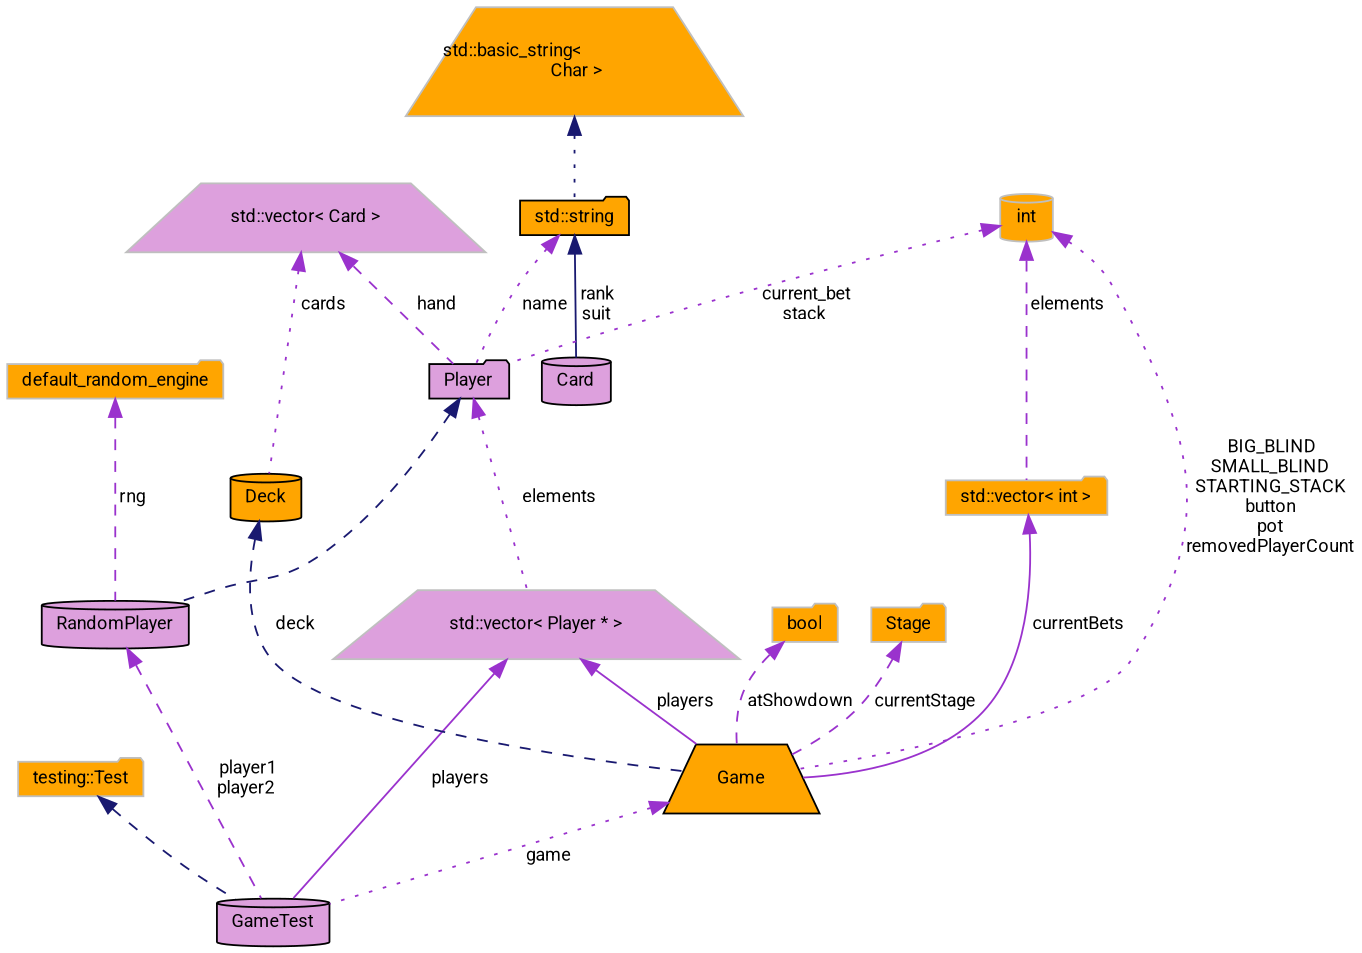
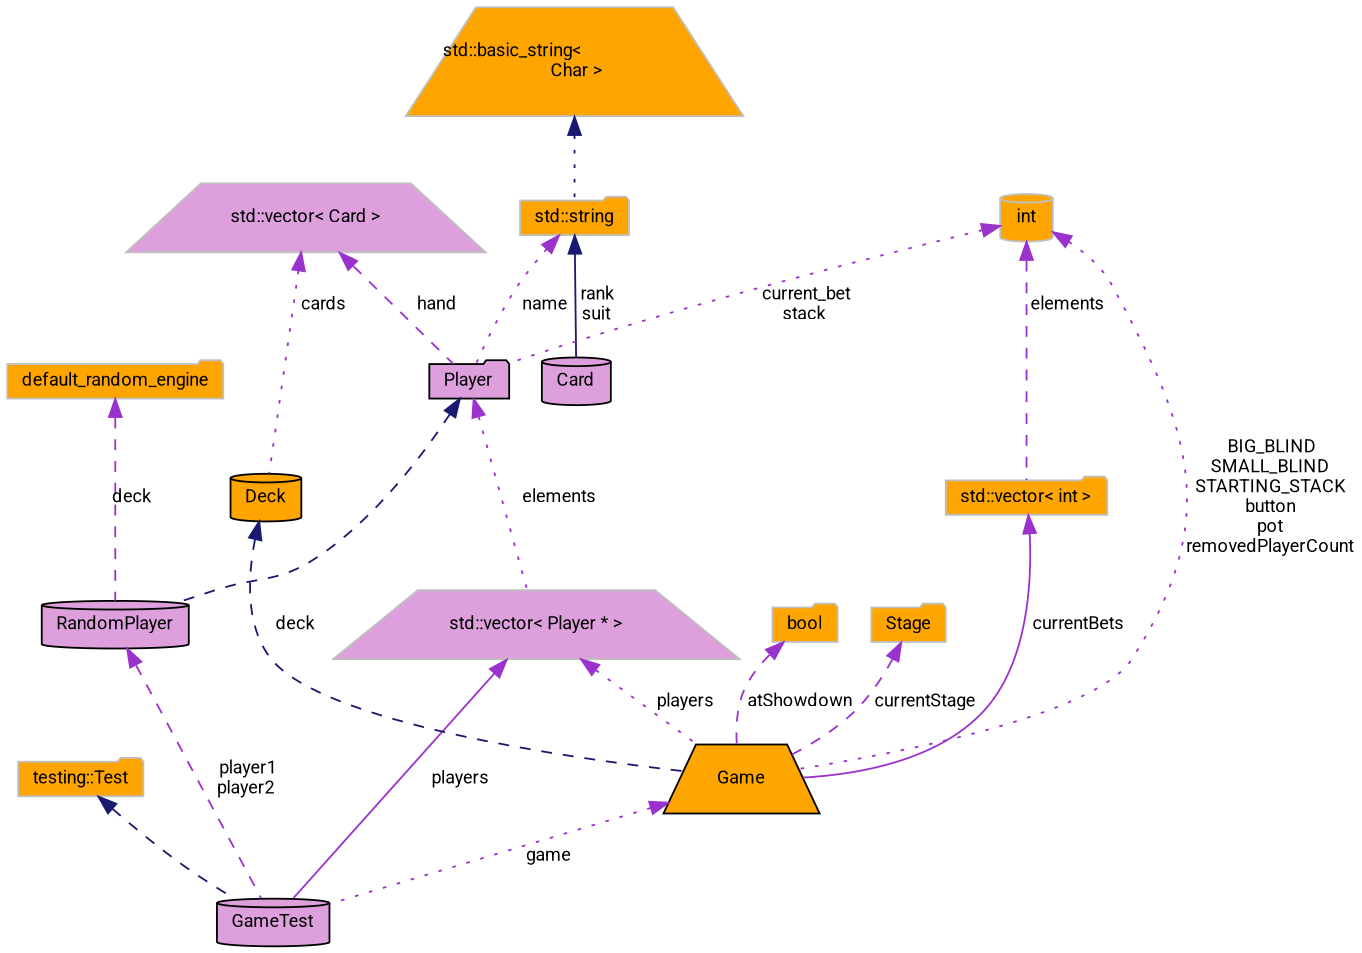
(575, 218) -> (575, 218)
(131, 498) -> (131, 498)
(646, 707) -> (646, 707)
